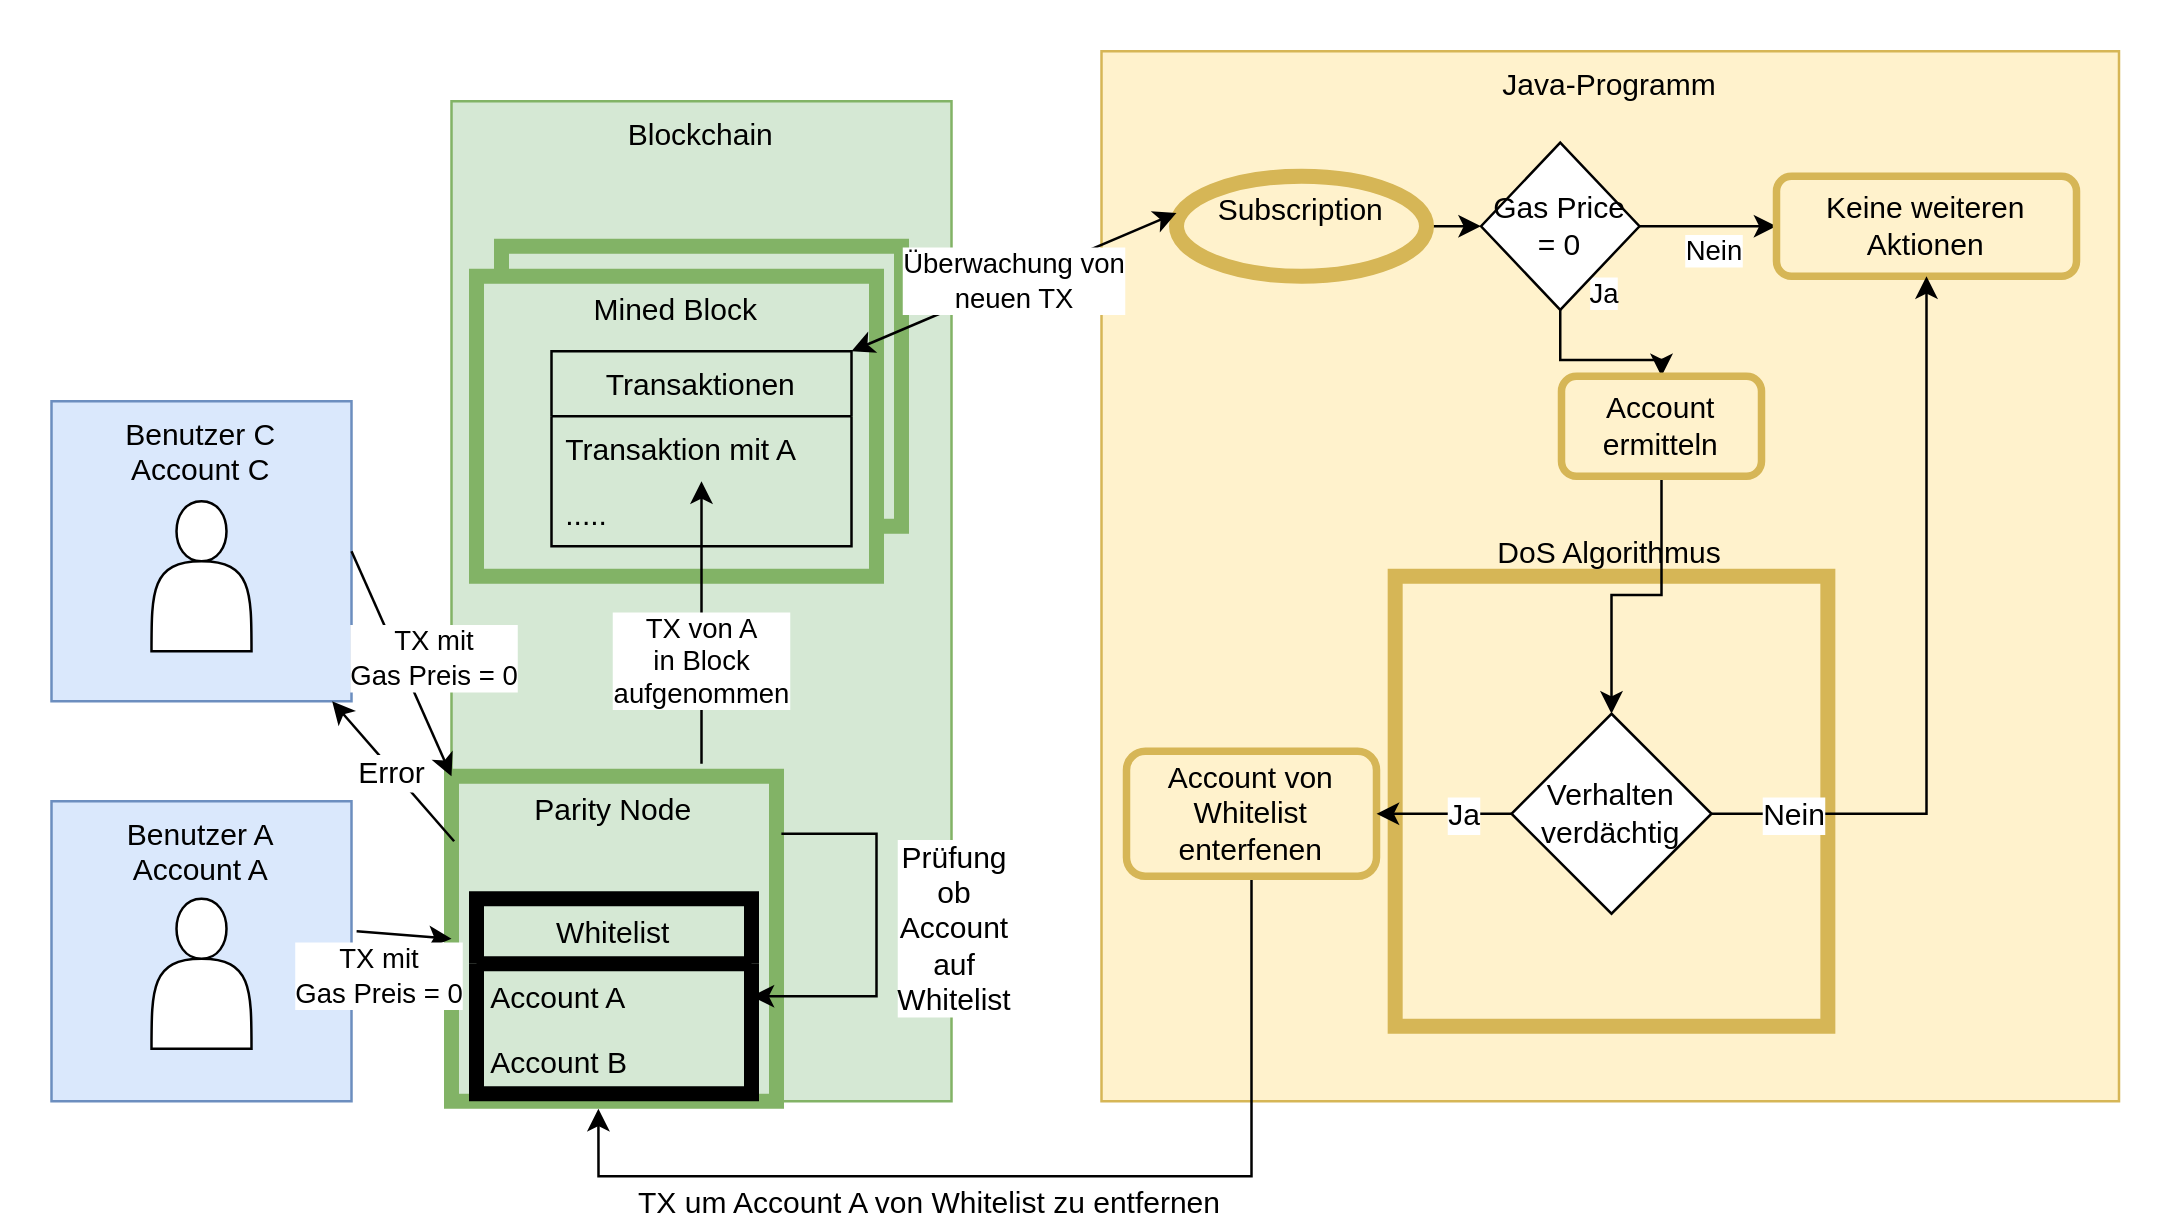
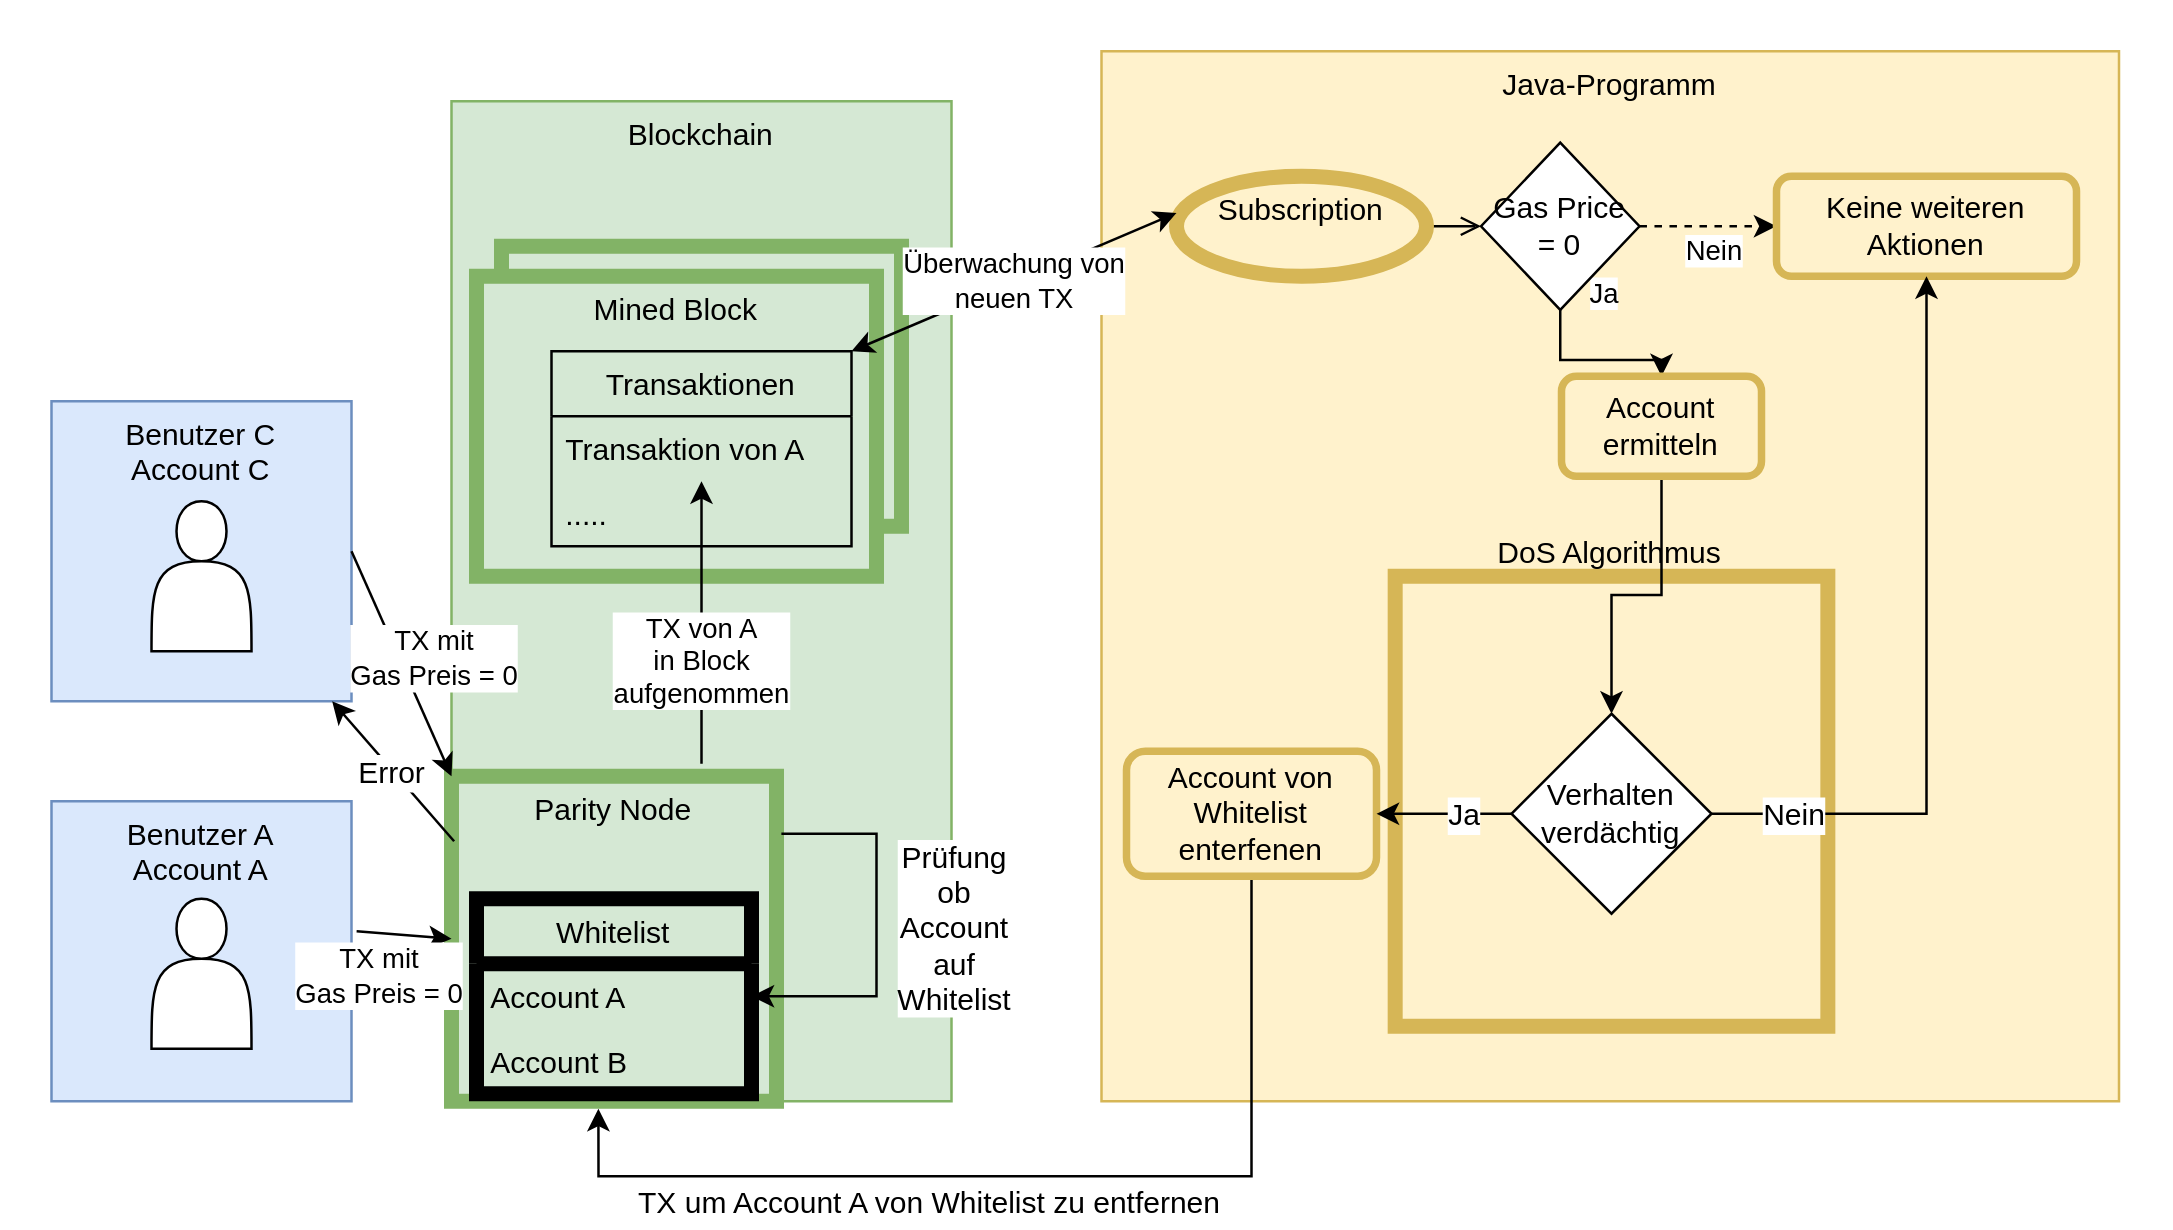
(1463, 226) -> (1467, 226)
(1700, 226) -> (1700, 226)
(692, 450) -> (696, 450)
